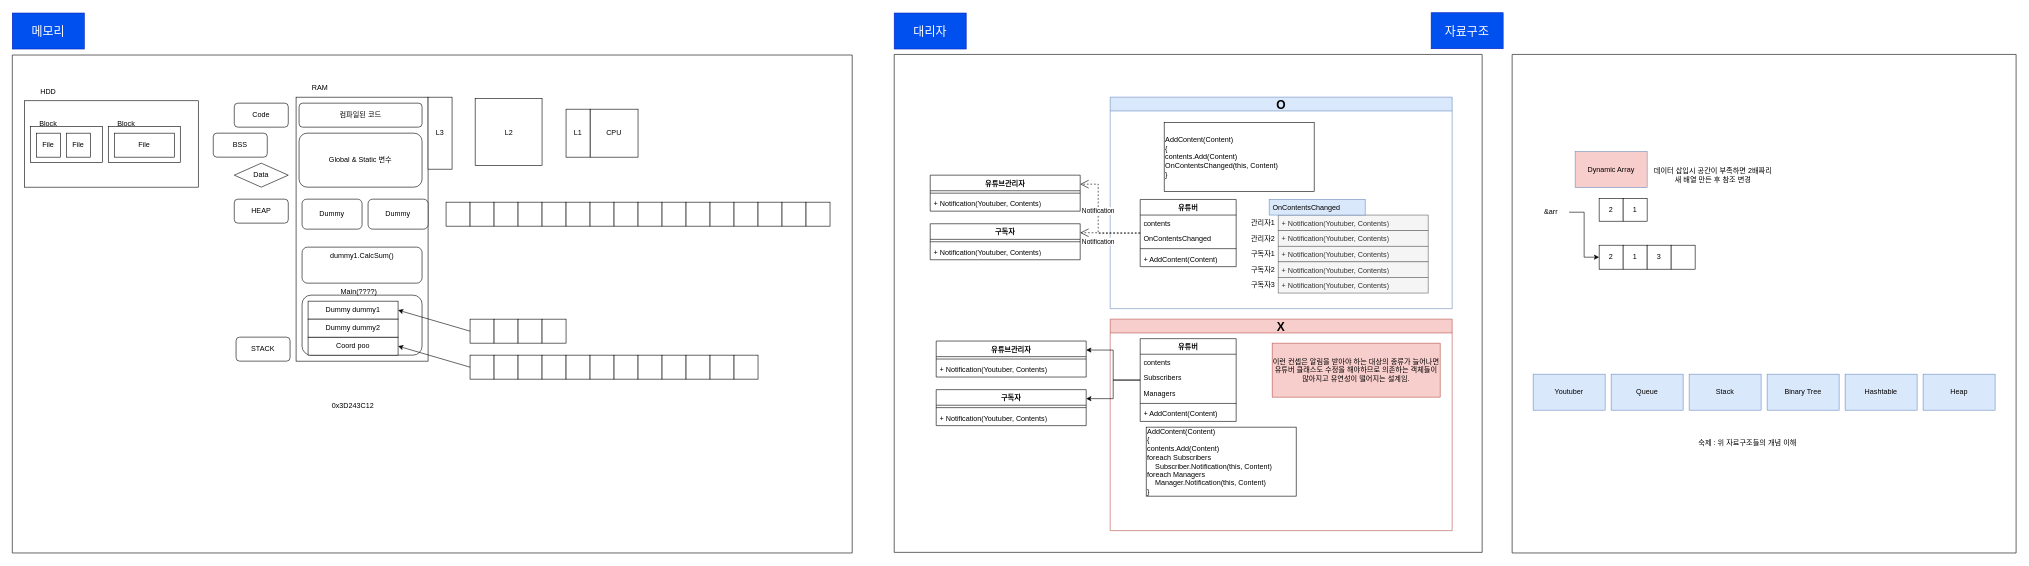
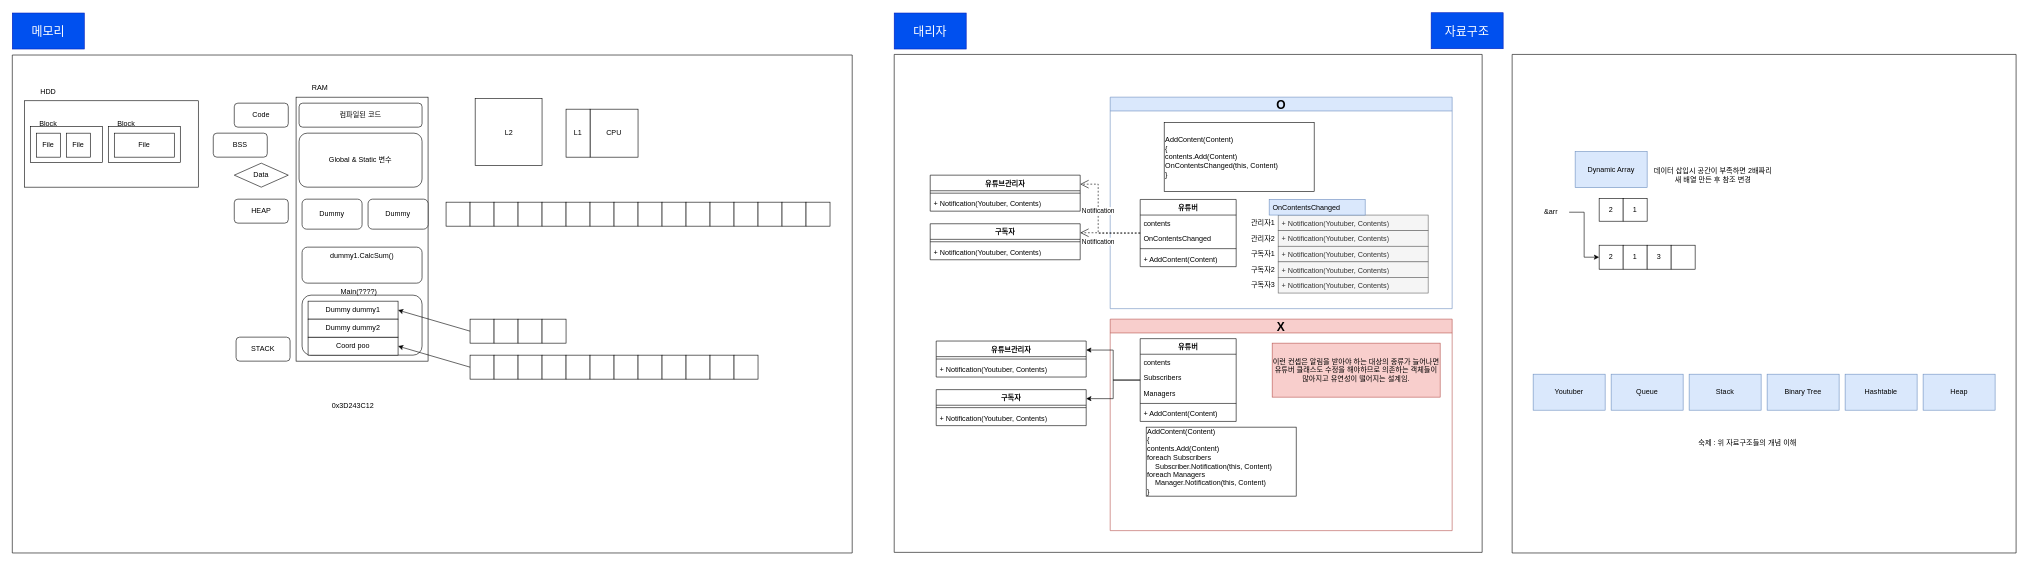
(440, 133) -> none
(1611, 170) -> (1611, 170)
